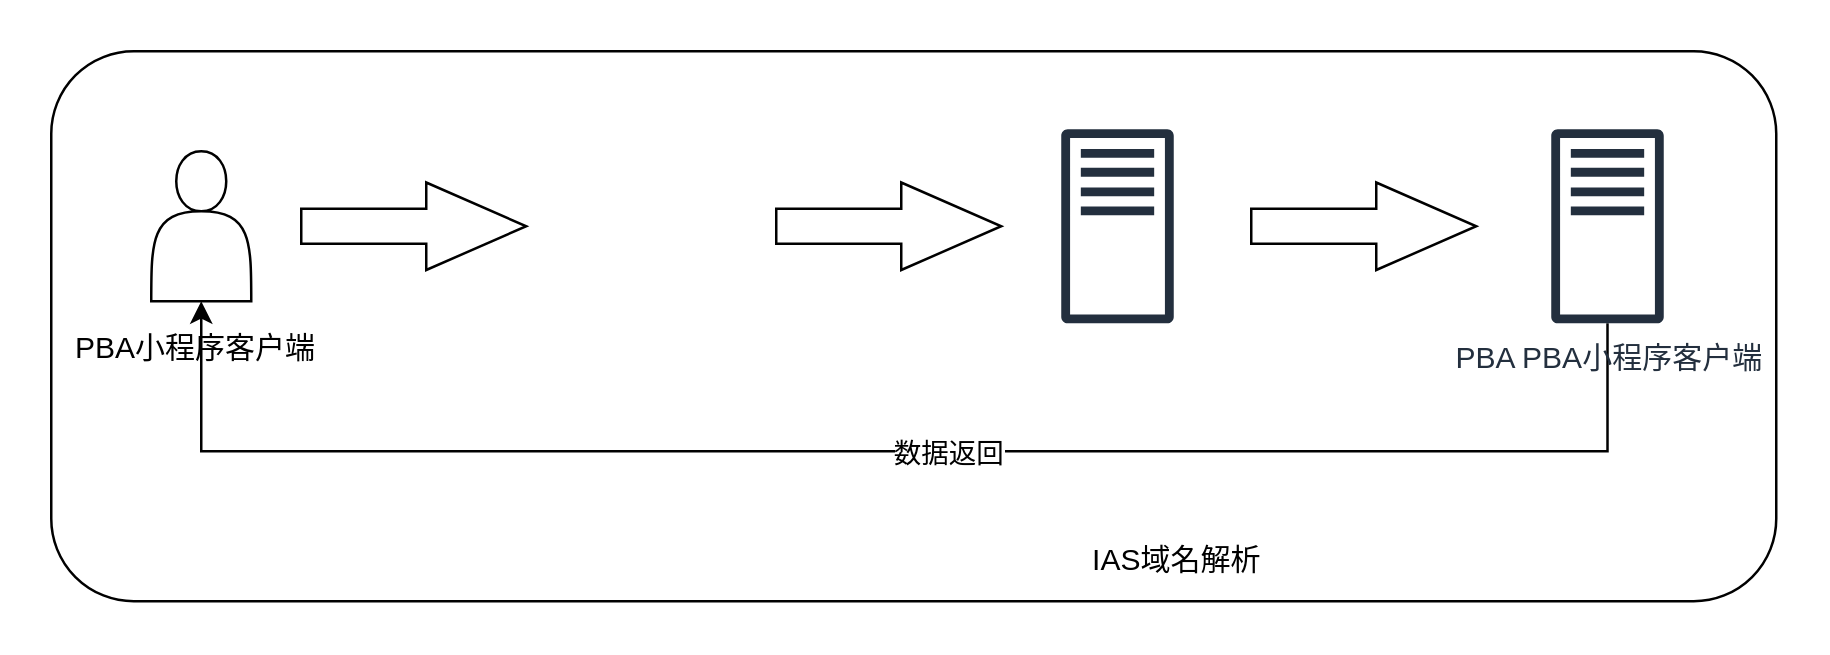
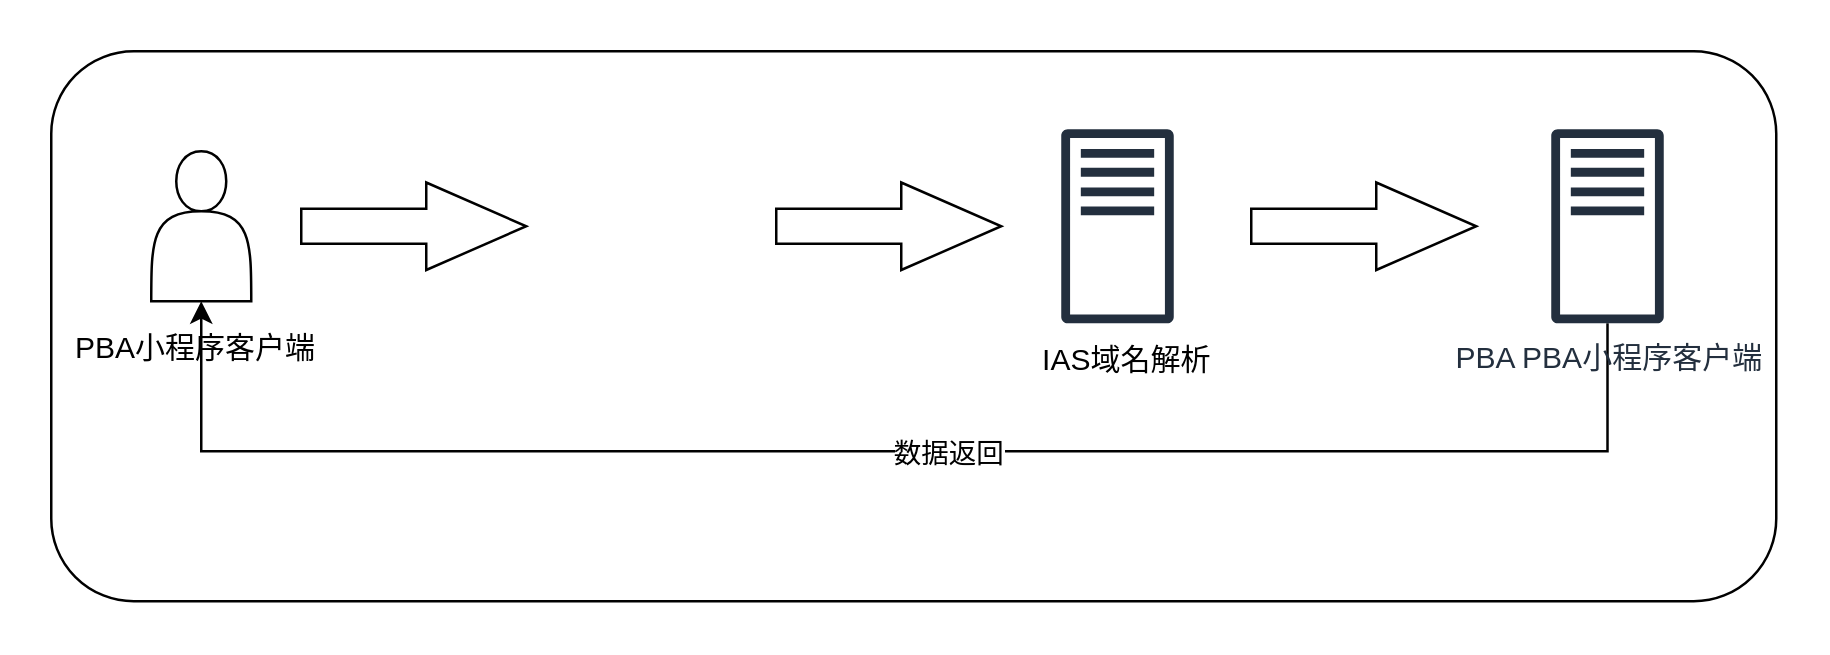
(1176, 561) -> (1126, 361)
